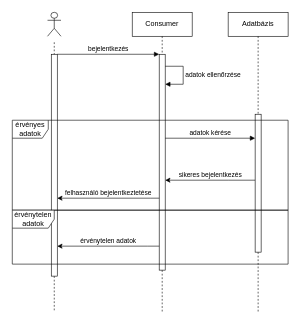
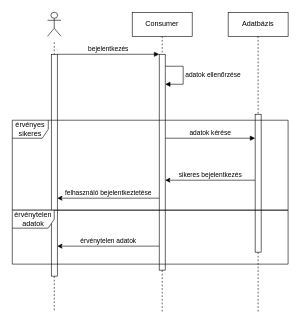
(30, 129) -> (30, 129)
